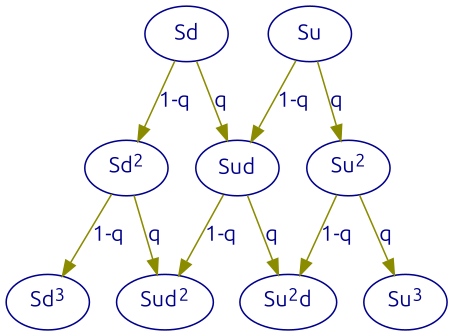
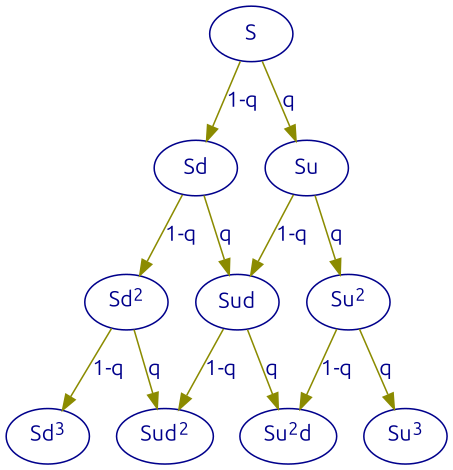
none -> (251, 34)
